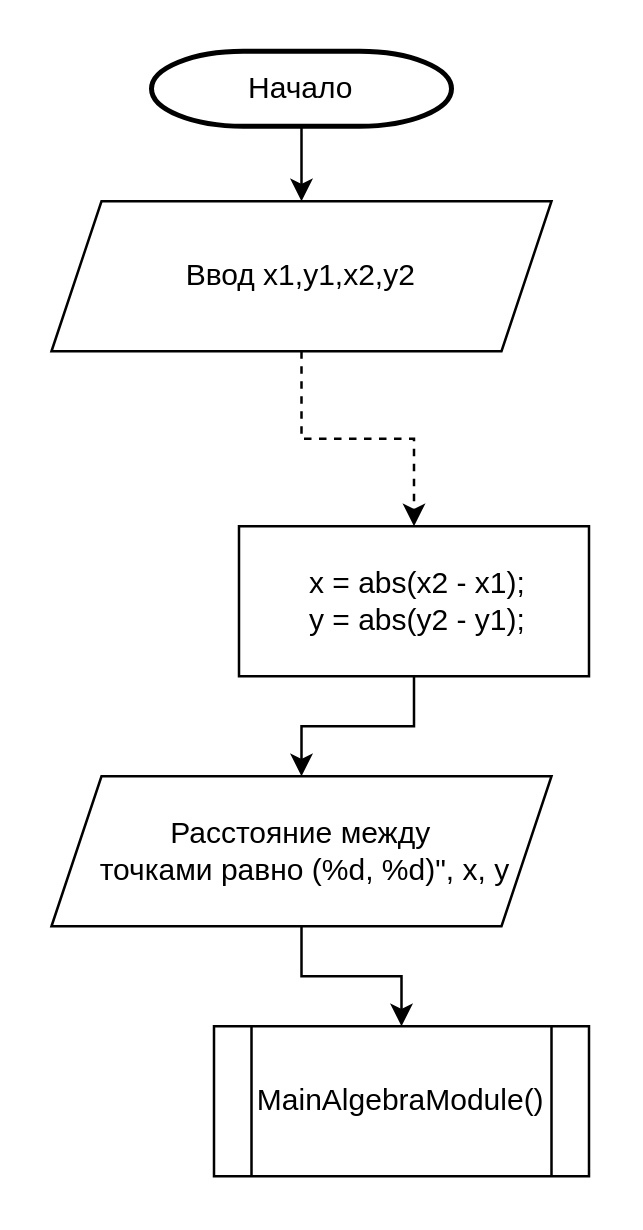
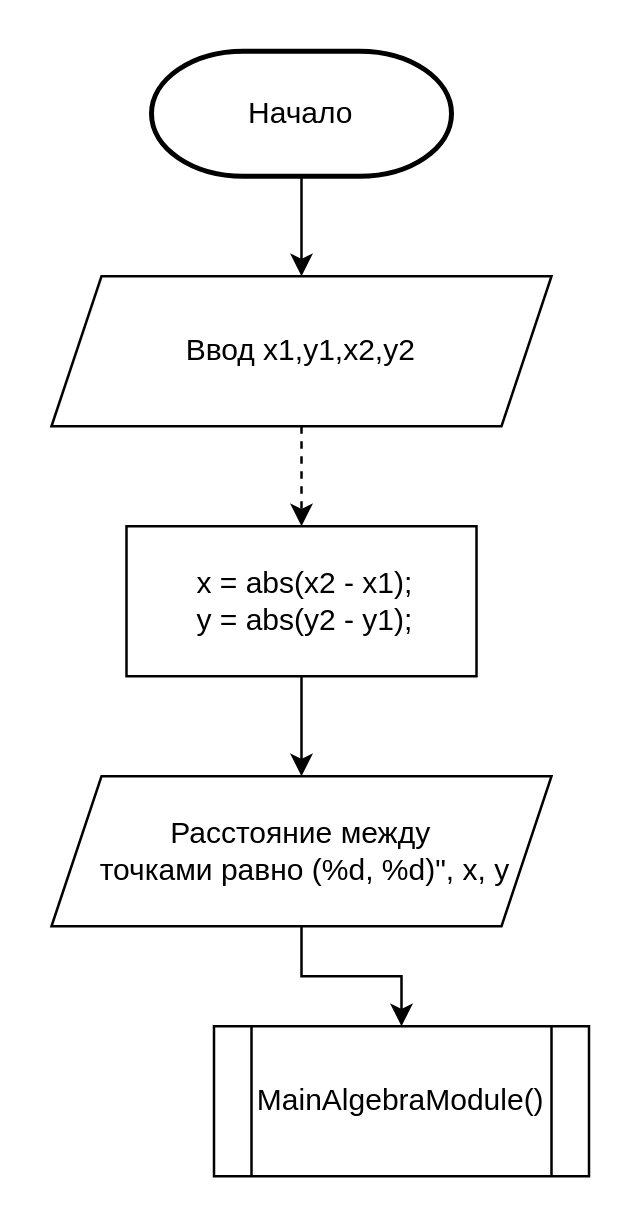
(301, 89) -> (301, 114)
(301, 276) -> (301, 351)
(414, 601) -> (301, 601)
